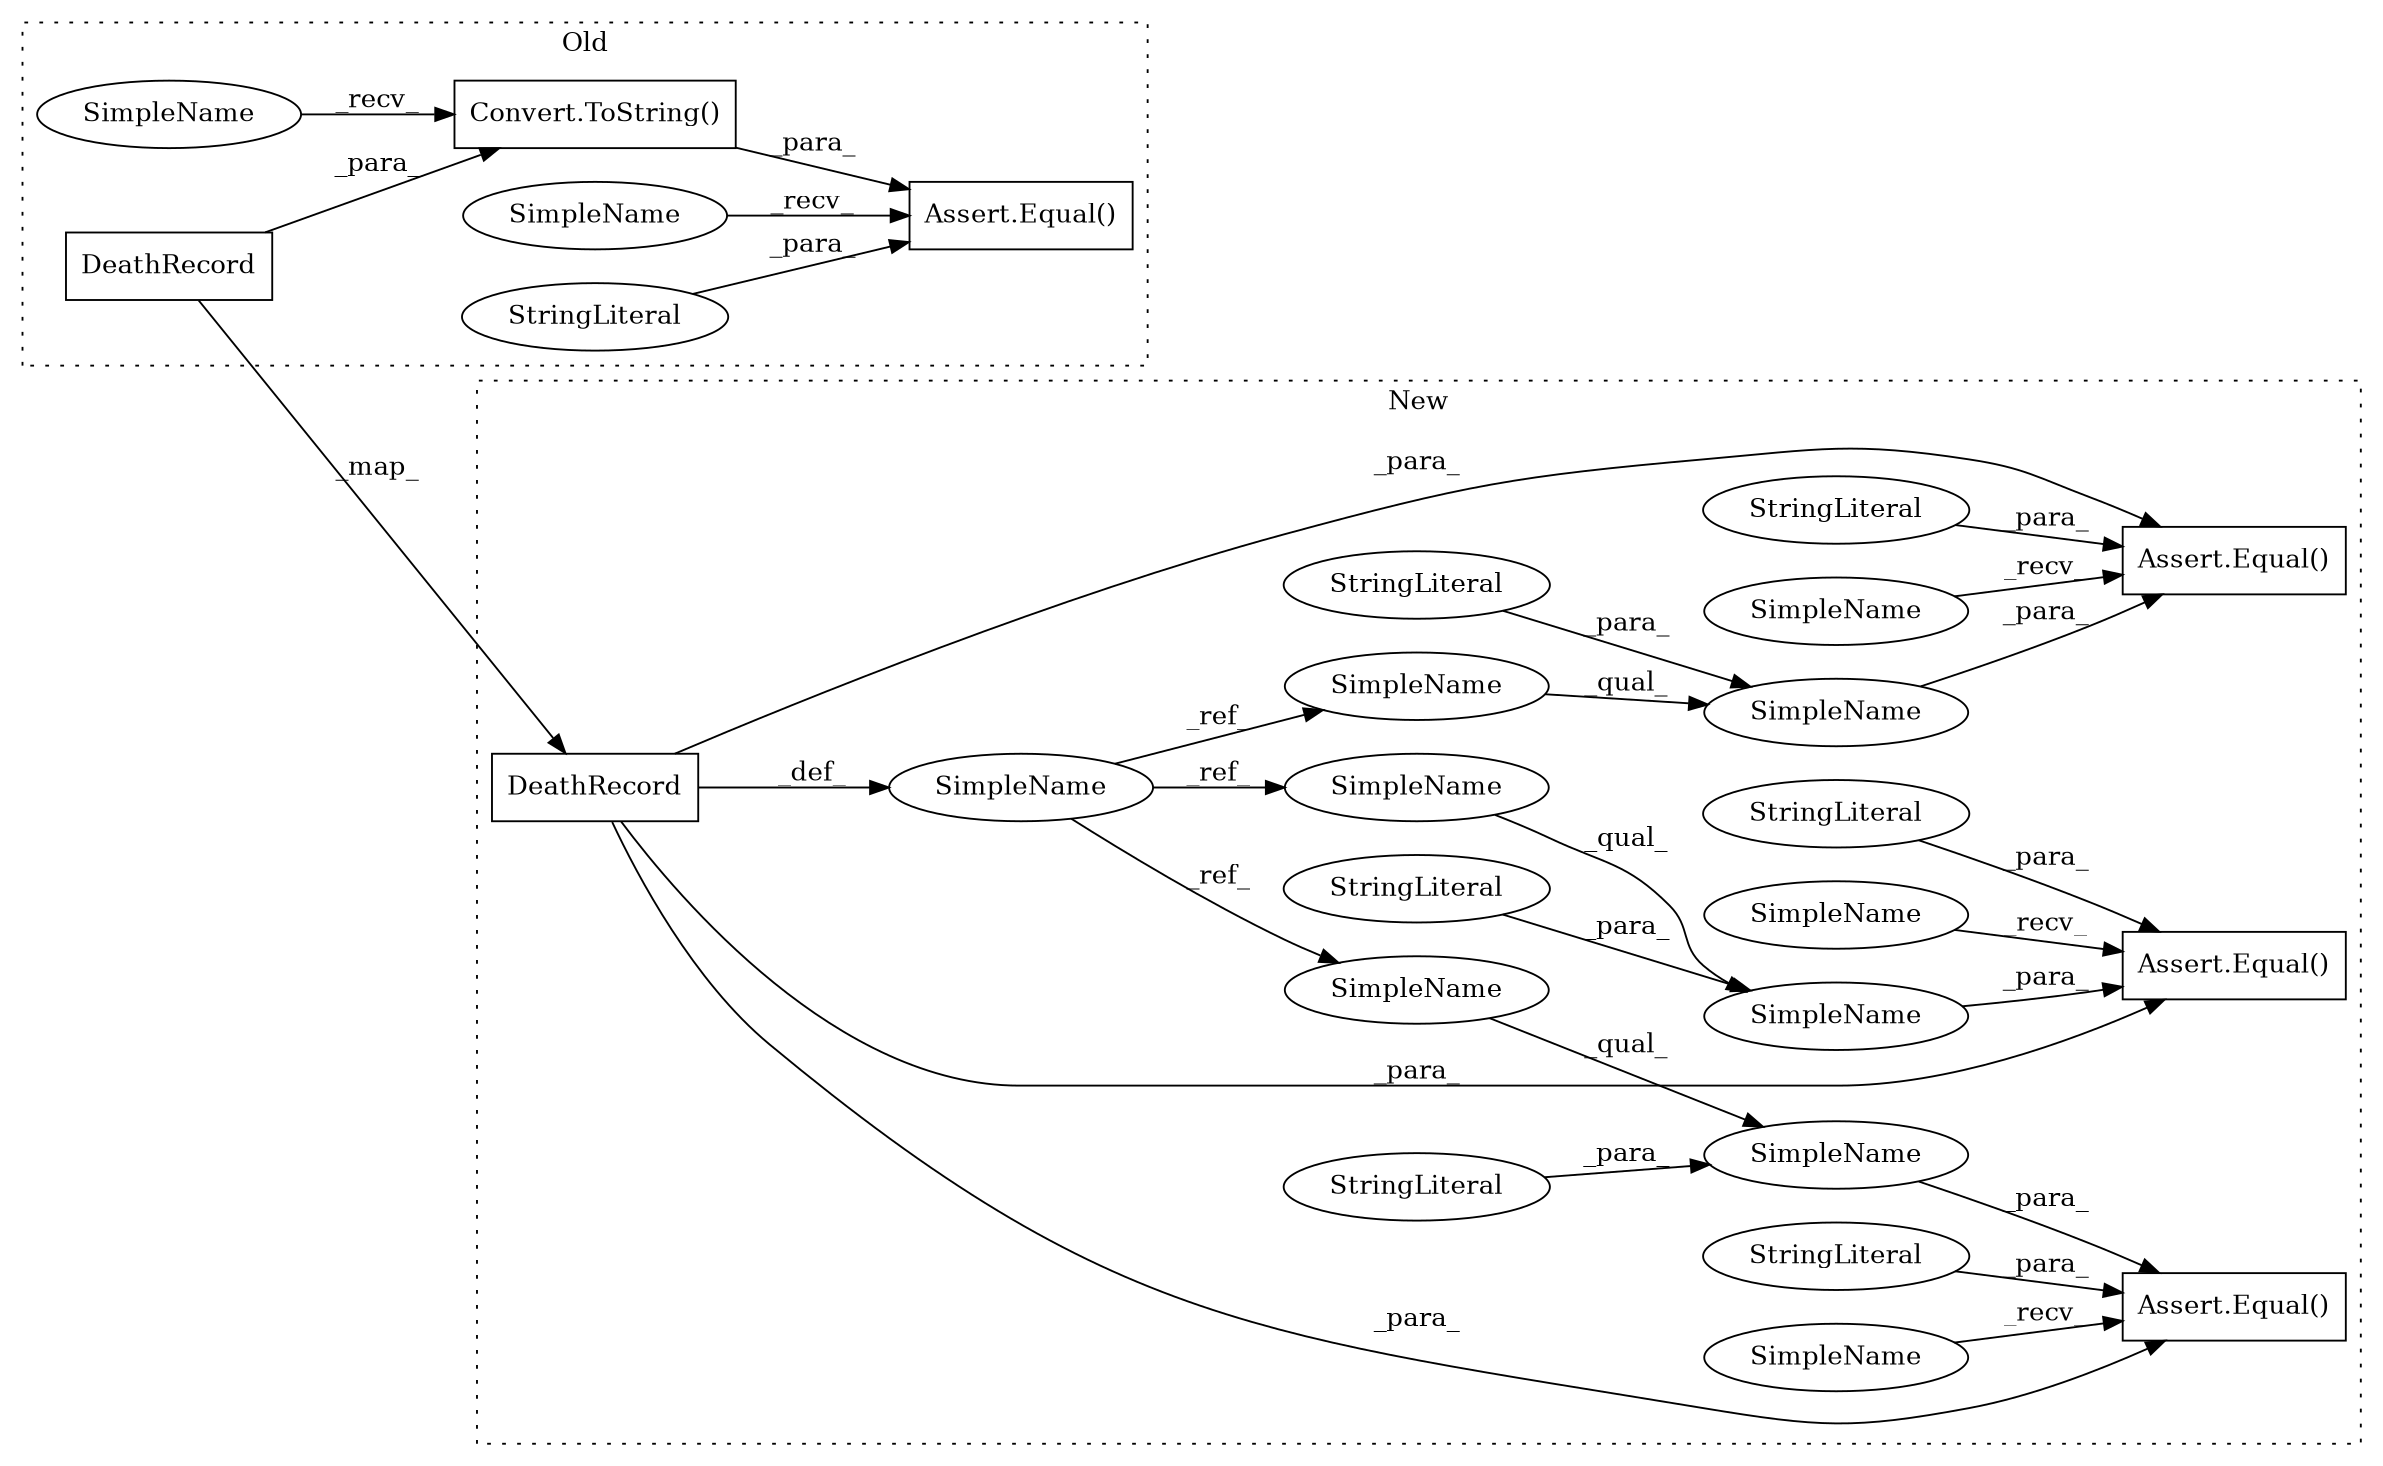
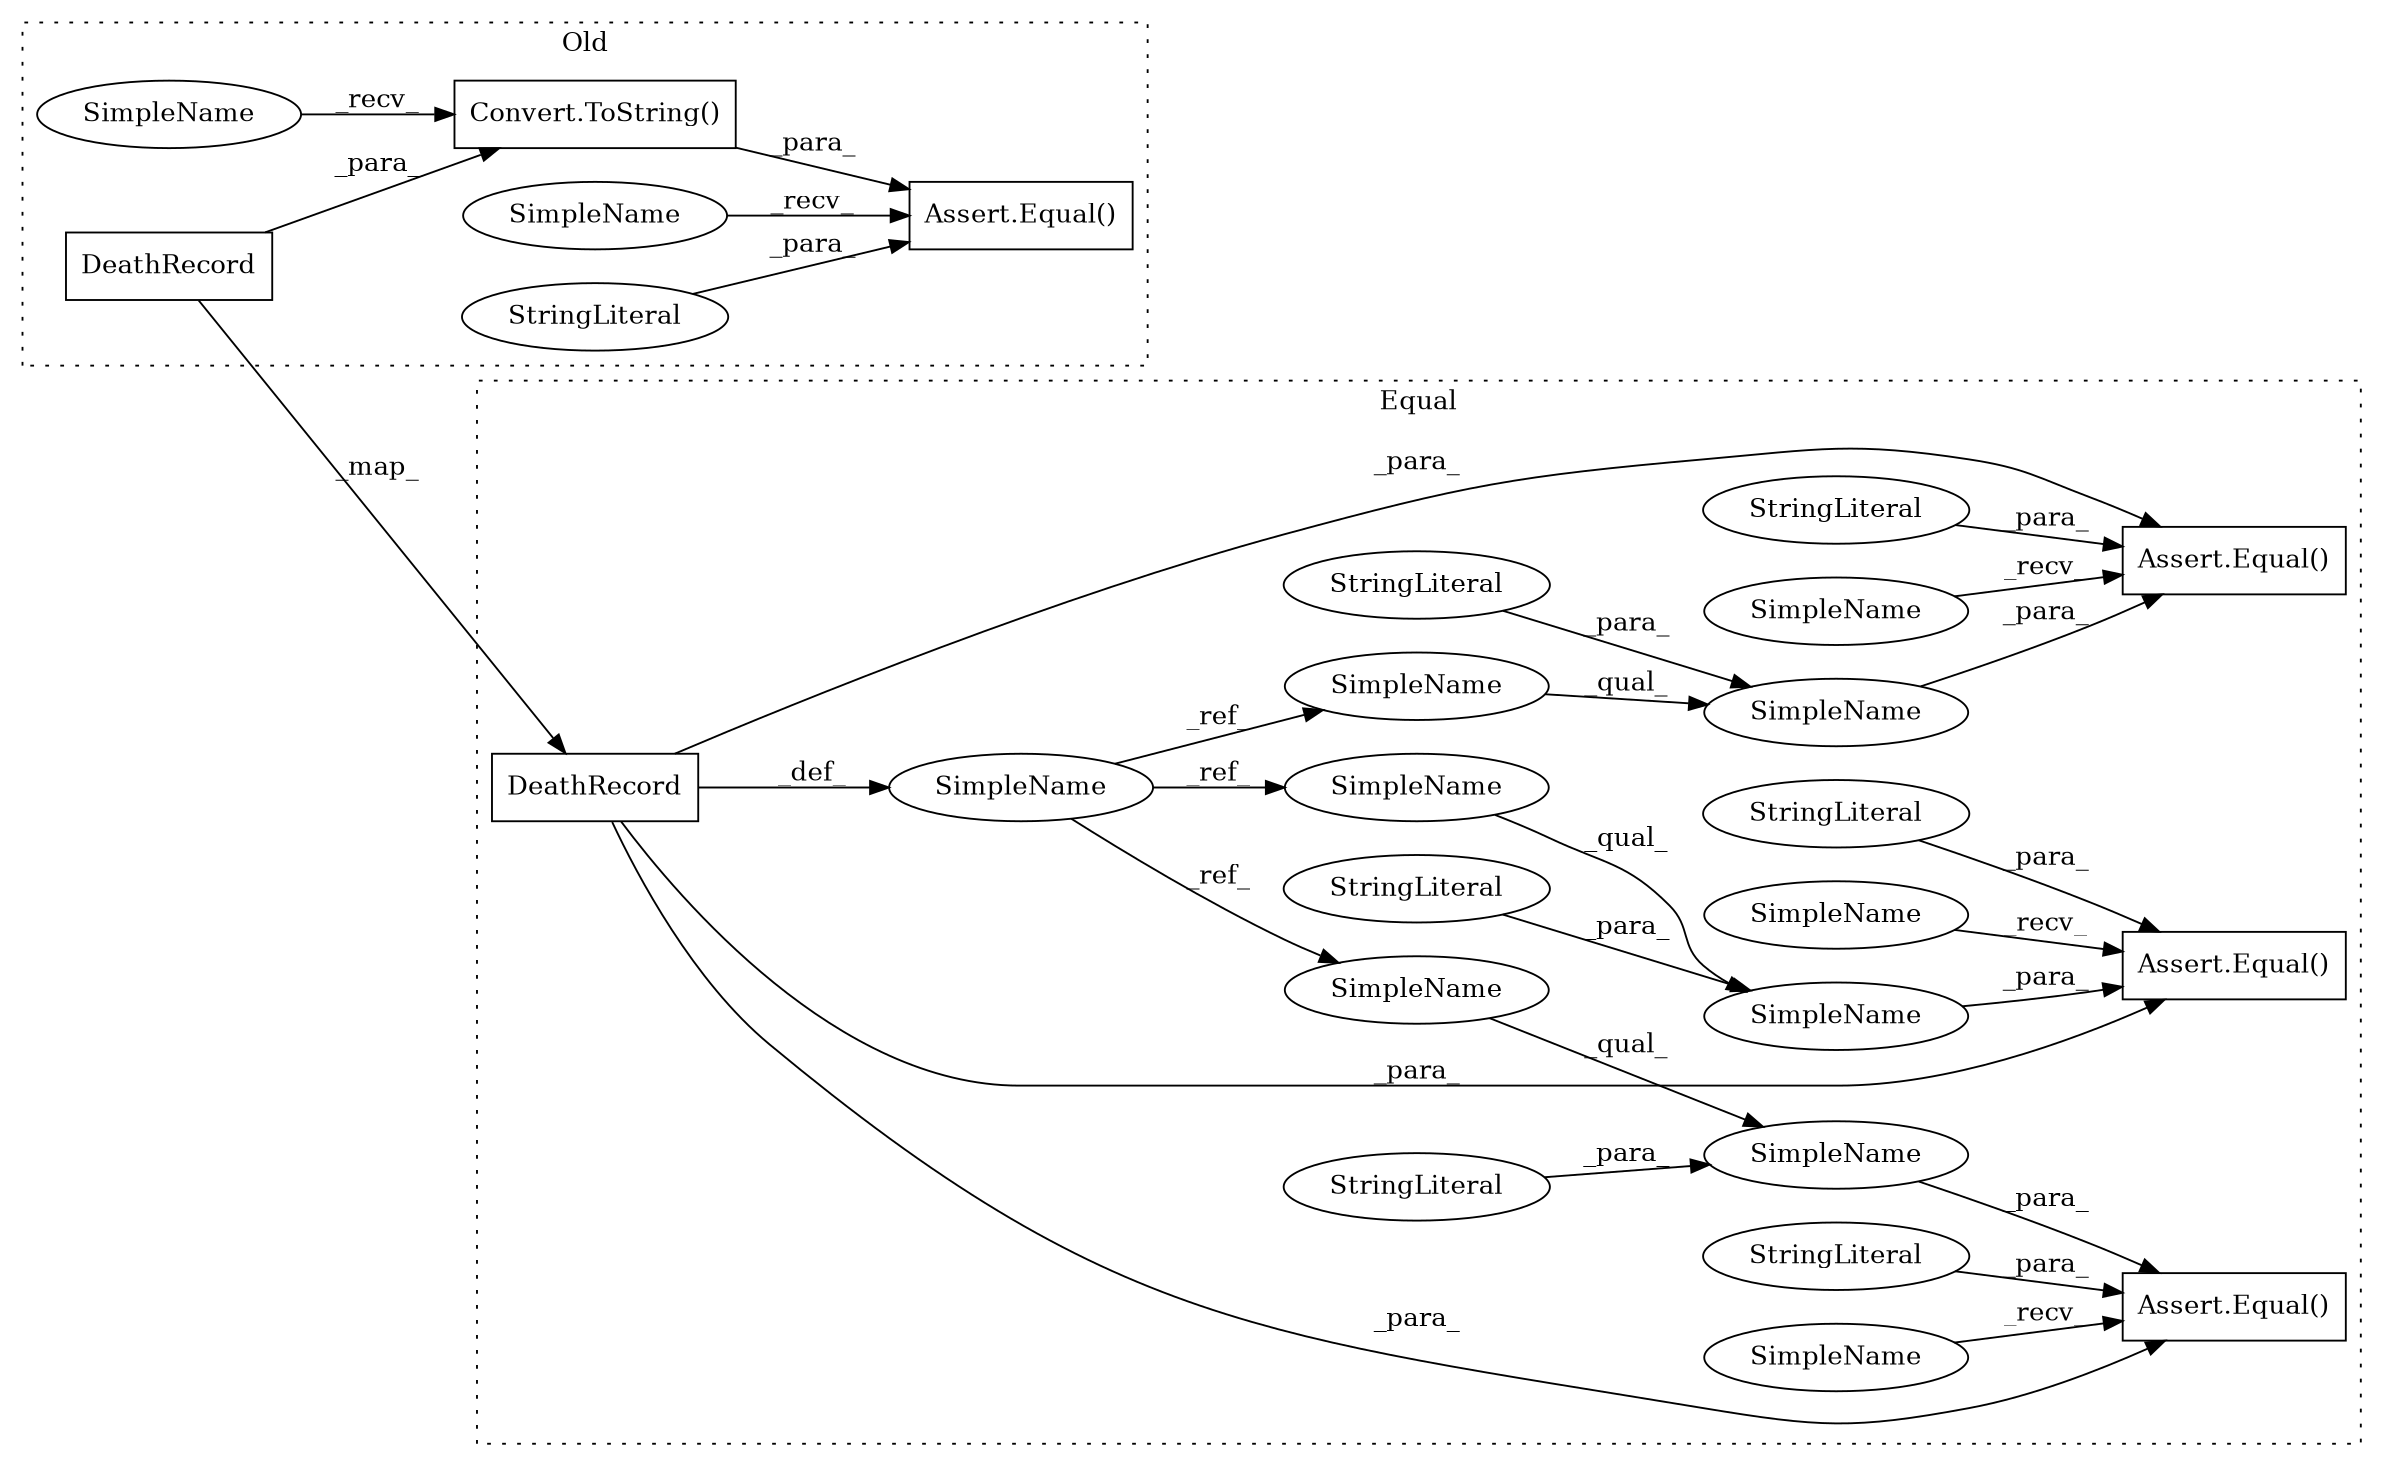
(1419, 402) -> (1419, 402)
